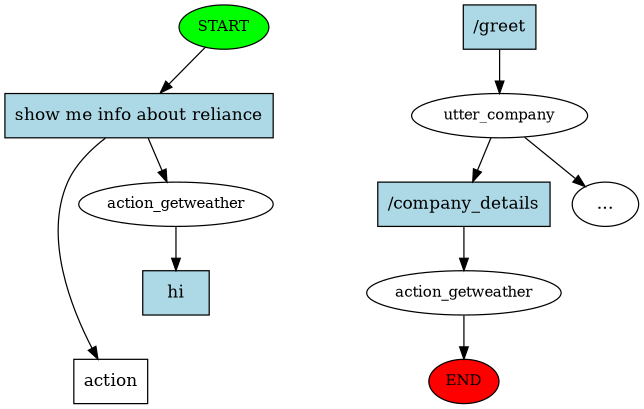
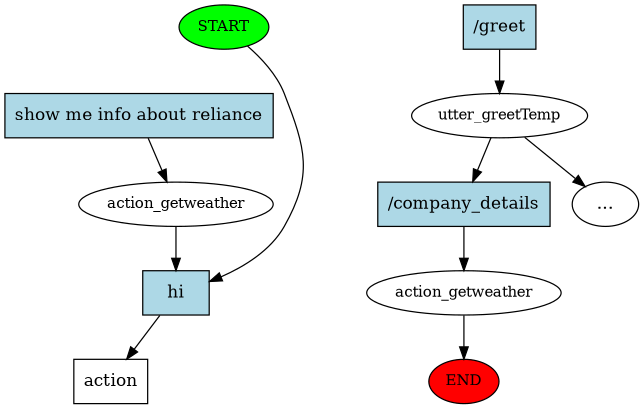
(187, 66) -> (303, 171)
(500, 116) -> (500, 116)
(59, 238) -> (147, 332)
